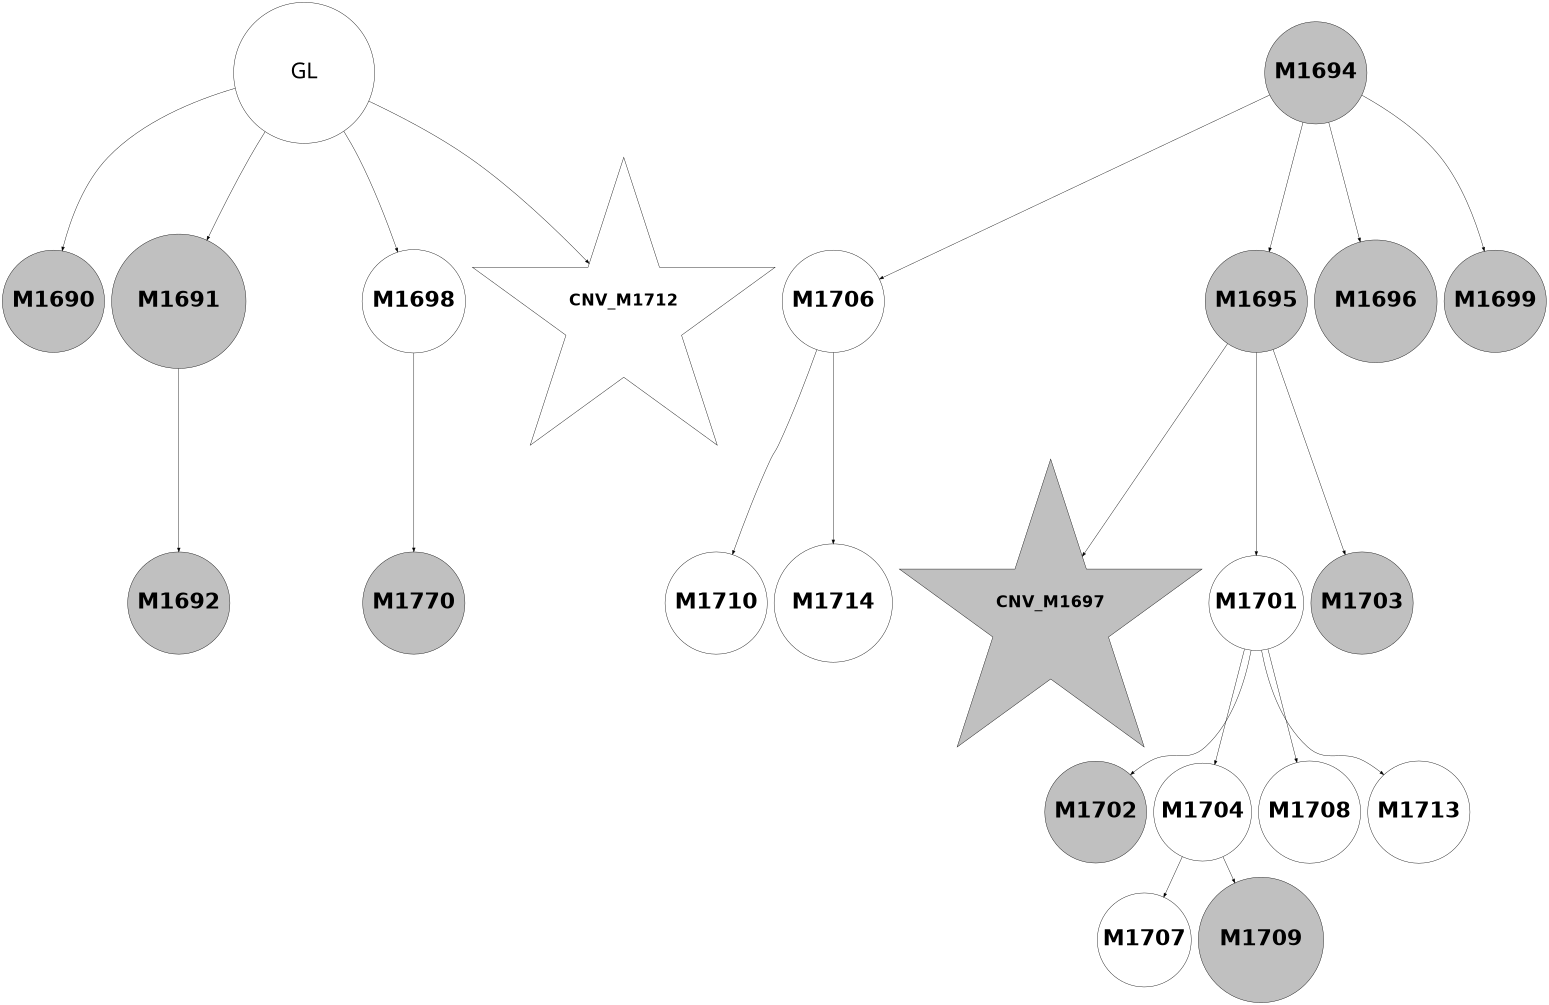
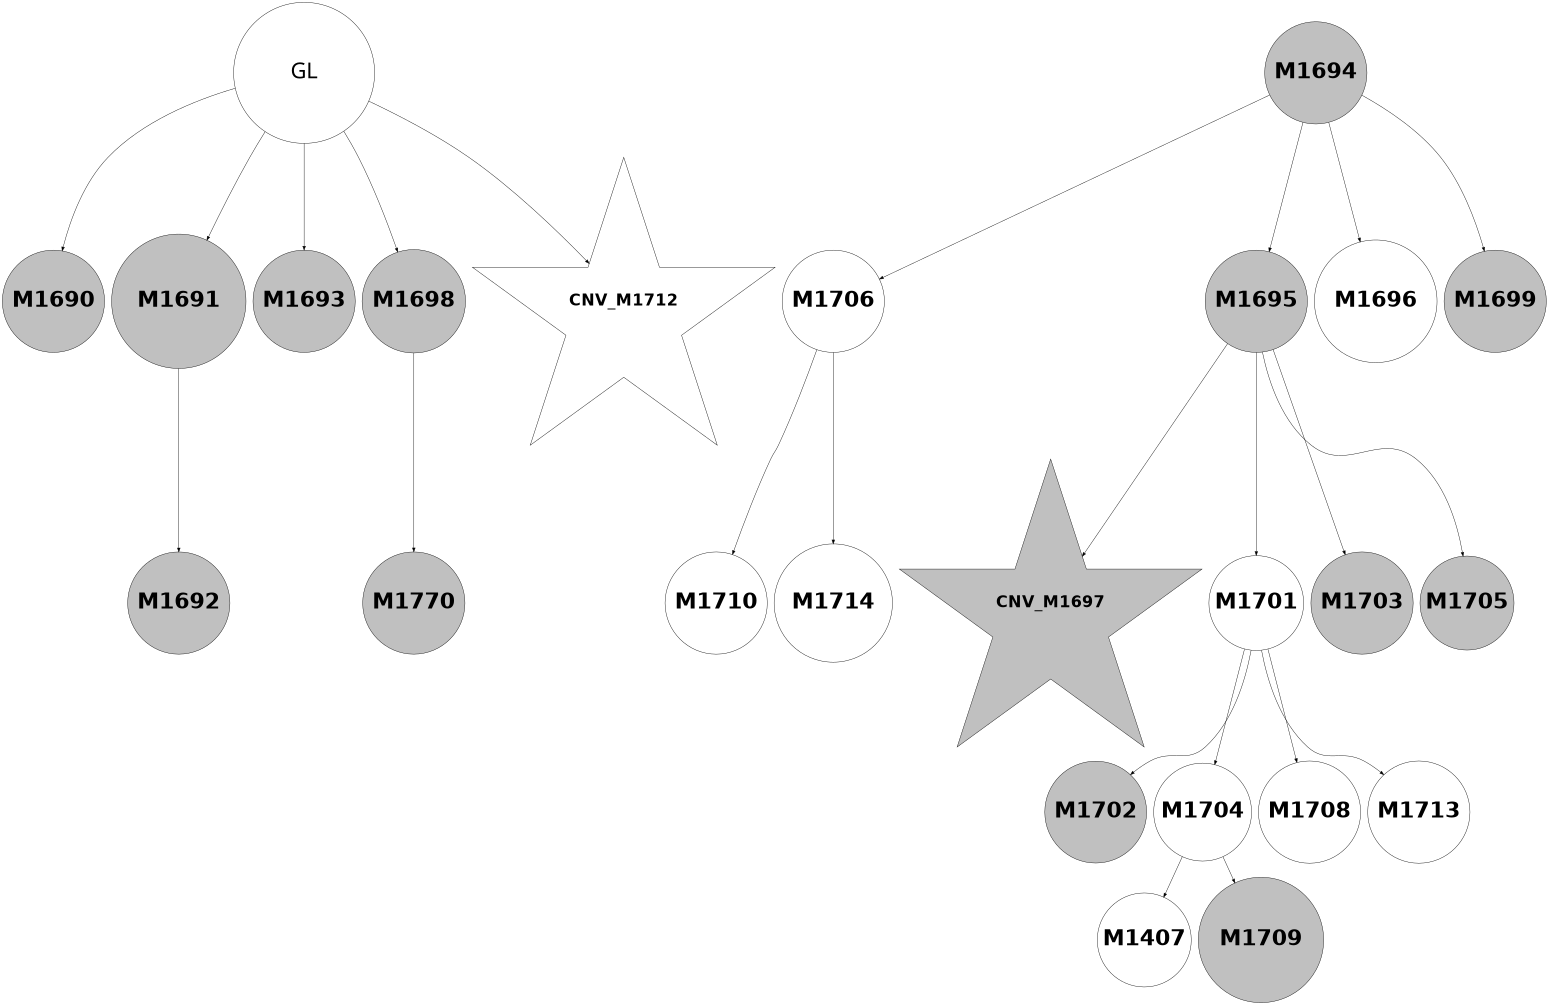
none -> (304, 301)
(414, 301) -> (414, 301)
(1376, 301) -> (1376, 301)
none -> (1467, 603)
(1144, 940) -> (1144, 940)
